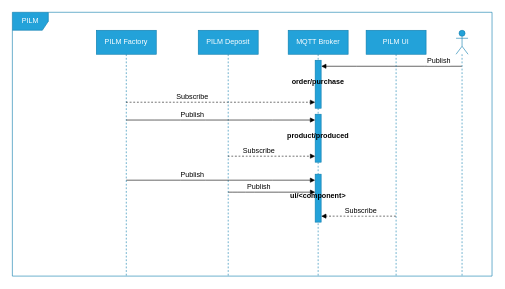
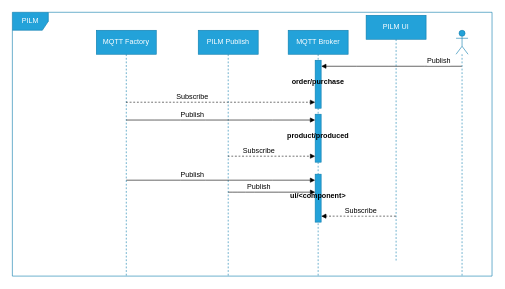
(126, 42) -> (126, 42)
(228, 42) -> (228, 42)
(396, 153) -> (396, 138)
